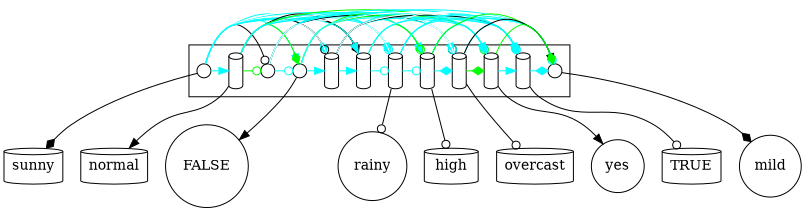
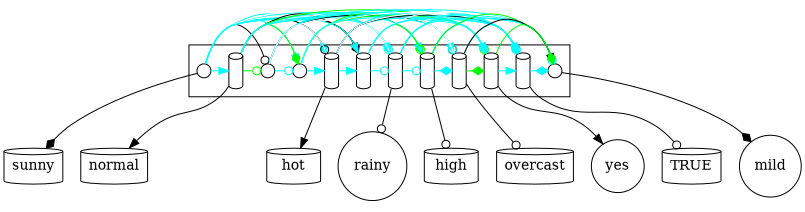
(207, 166) -> none
none -> (294, 166)
